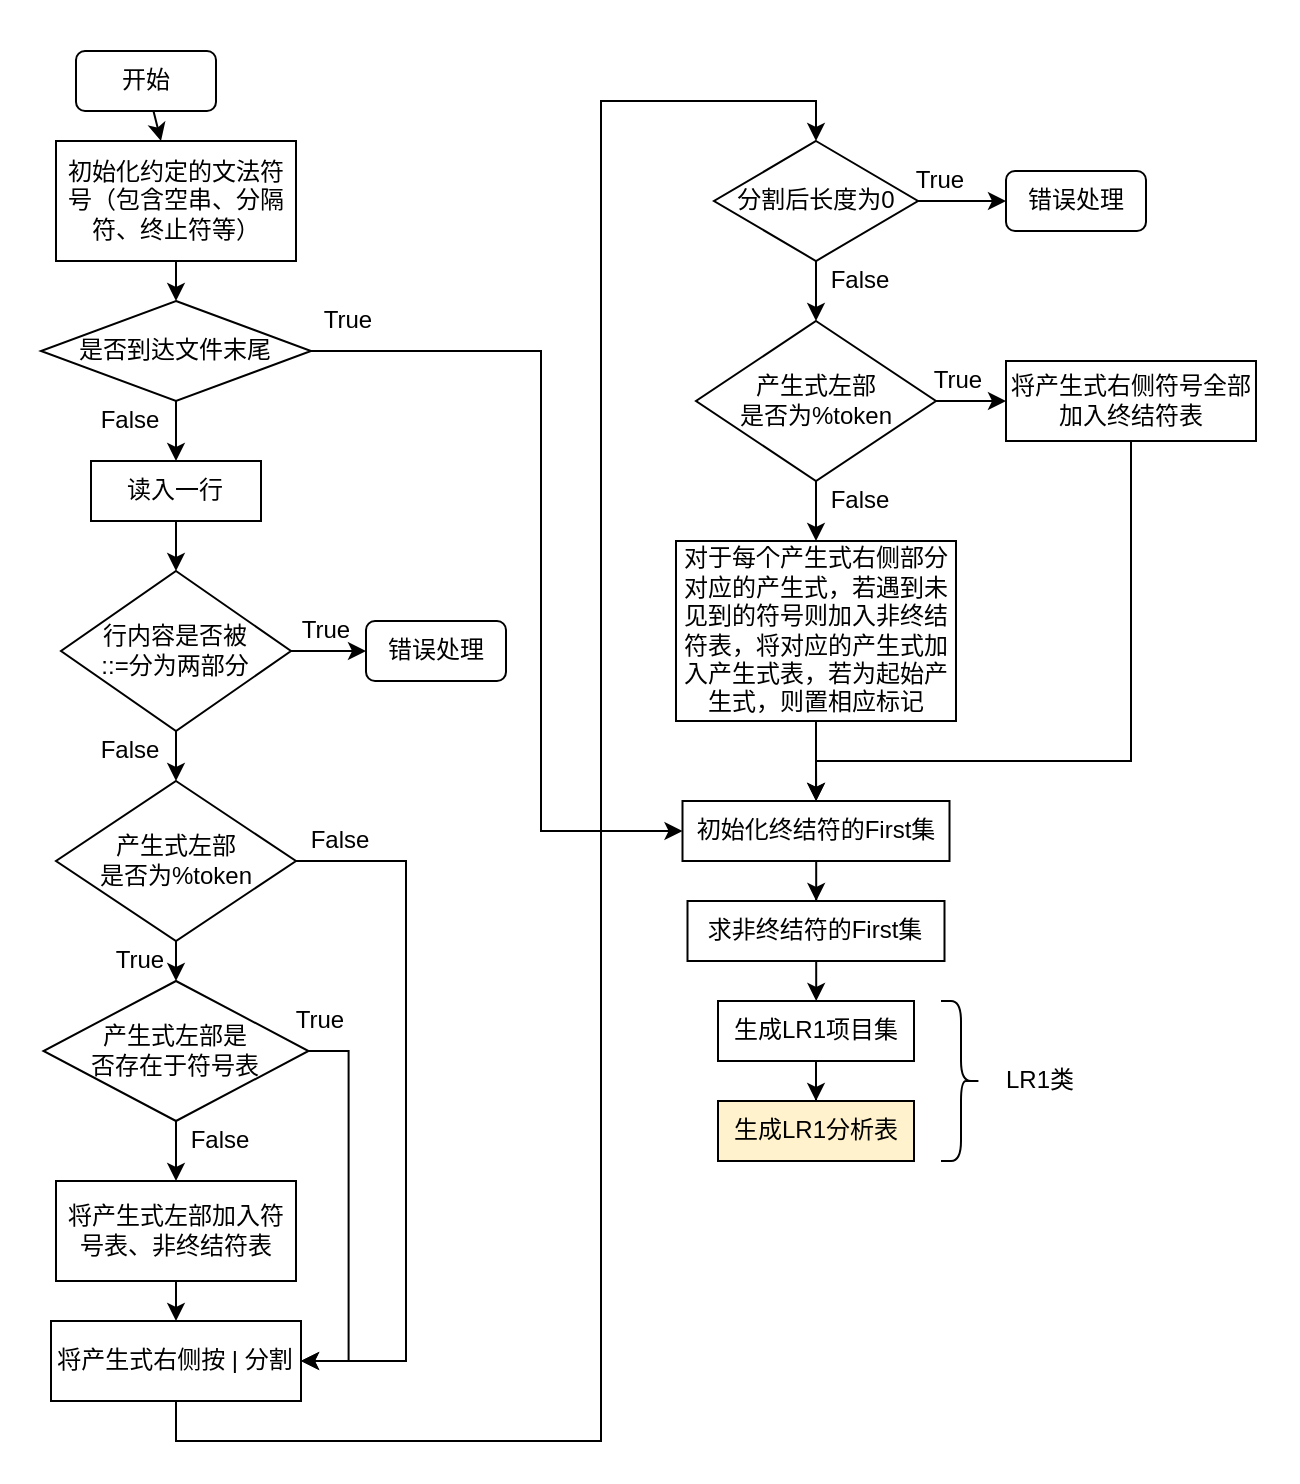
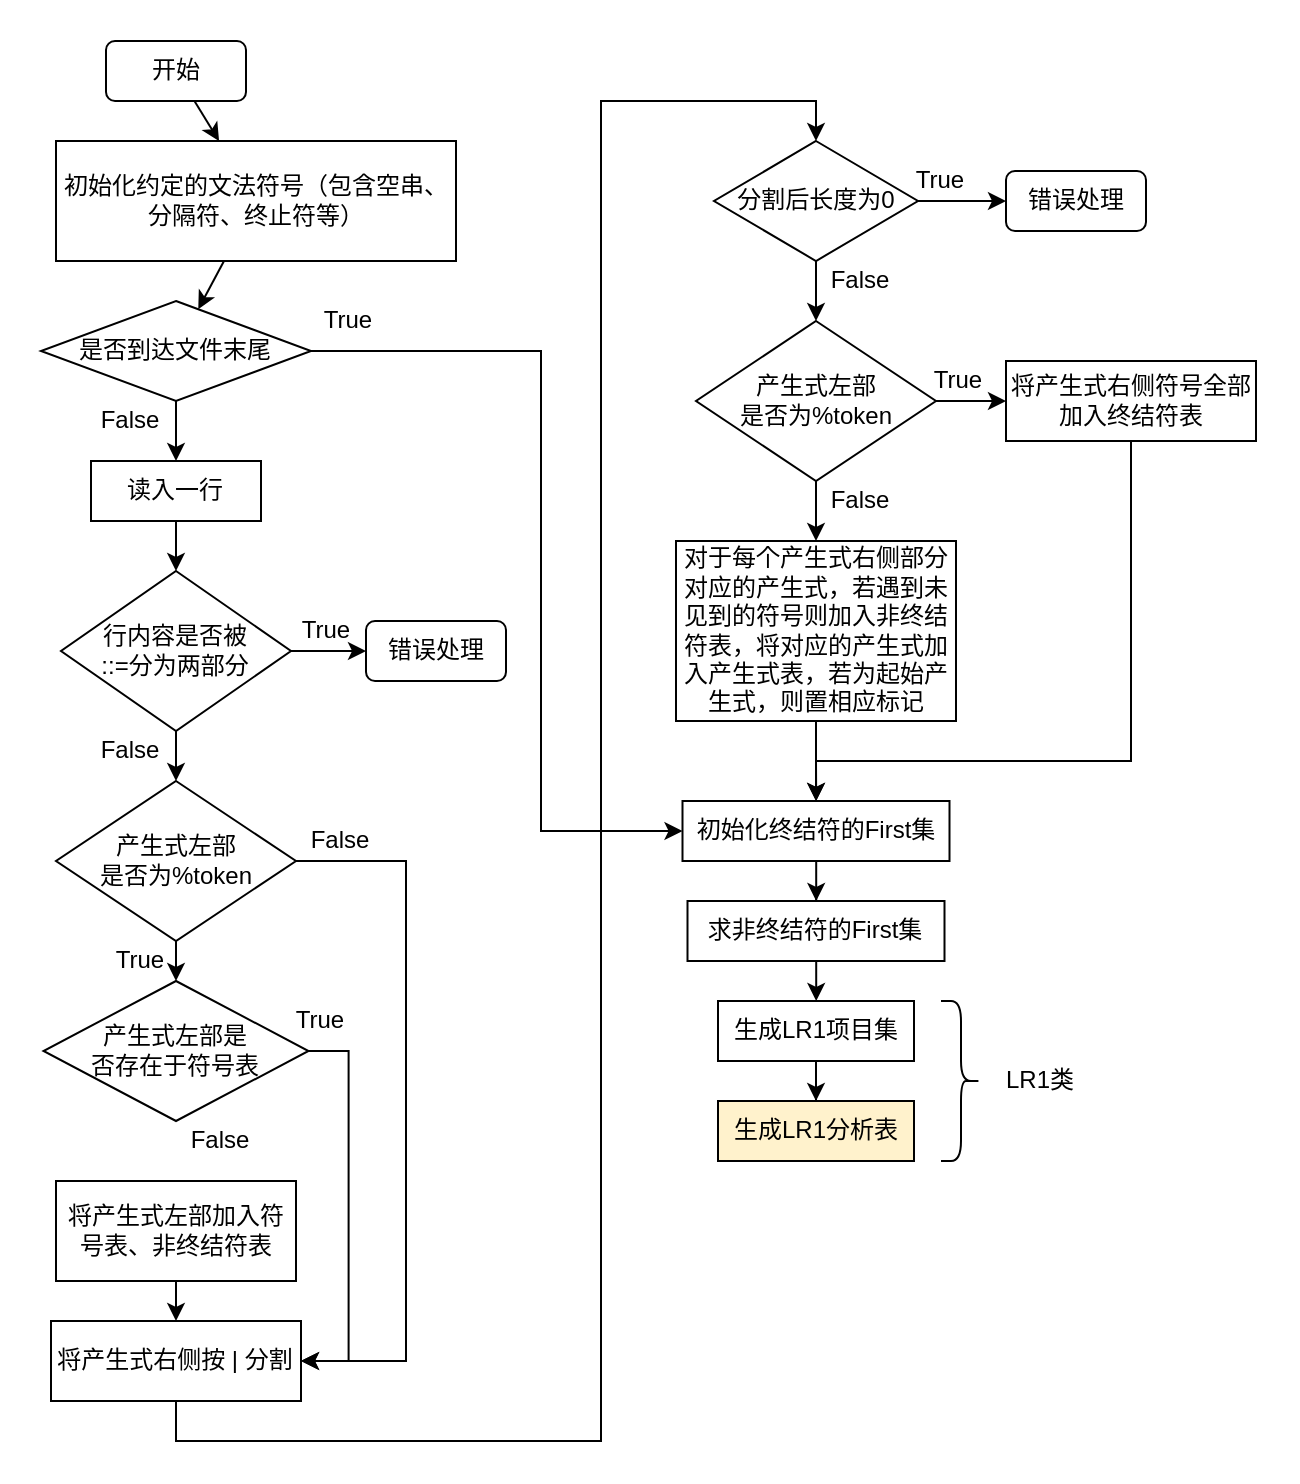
(146, 81) -> (176, 71)
(176, 201) -> (256, 201)
(176, 1144) -> none
